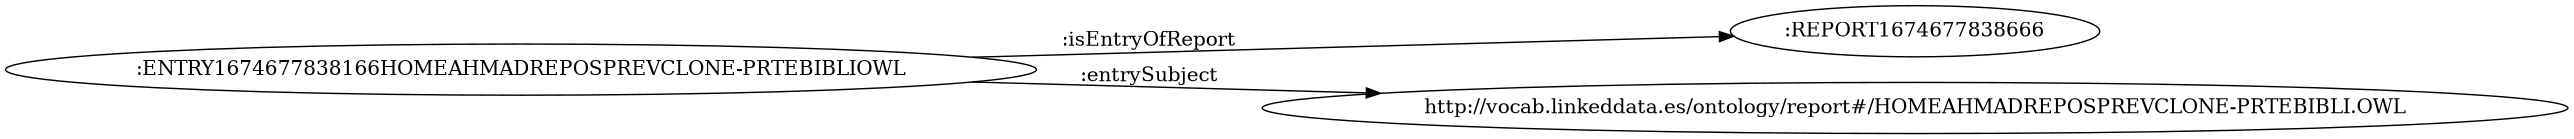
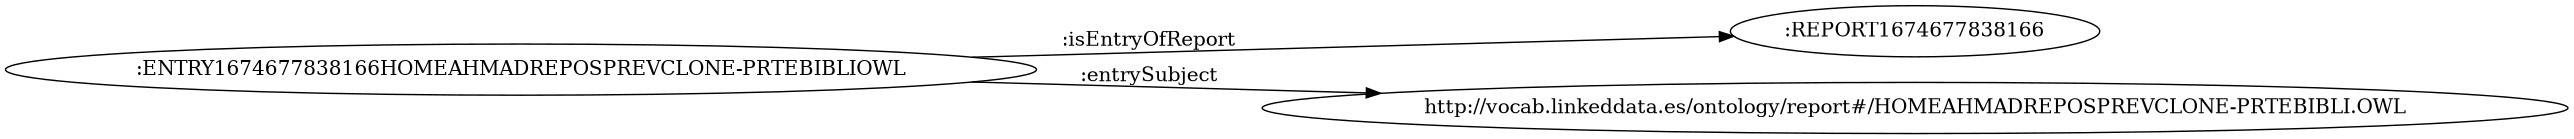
(1915, 31) -> (1915, 31)
